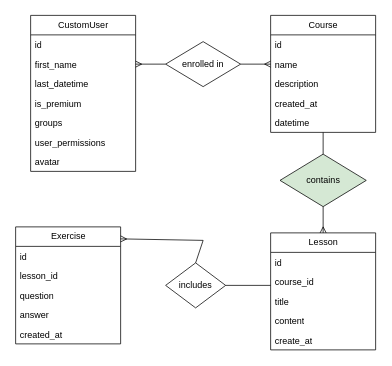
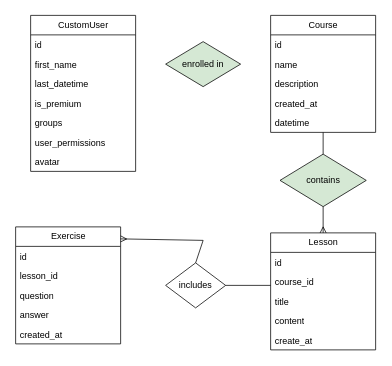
(150, 64) -> none
(203, 64) -> (203, 64)
(255, 64) -> none
